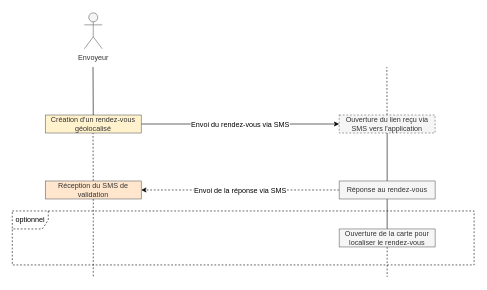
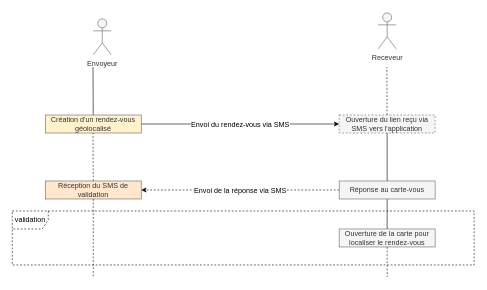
(93, 31) -> (102, 37)
none -> (387, 31)
(387, 190) -> (387, 190)
(30, 220) -> (30, 220)
